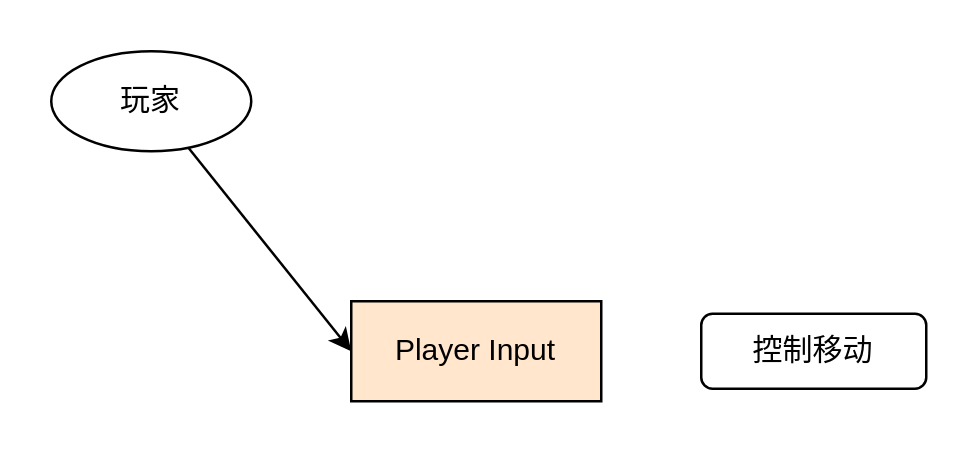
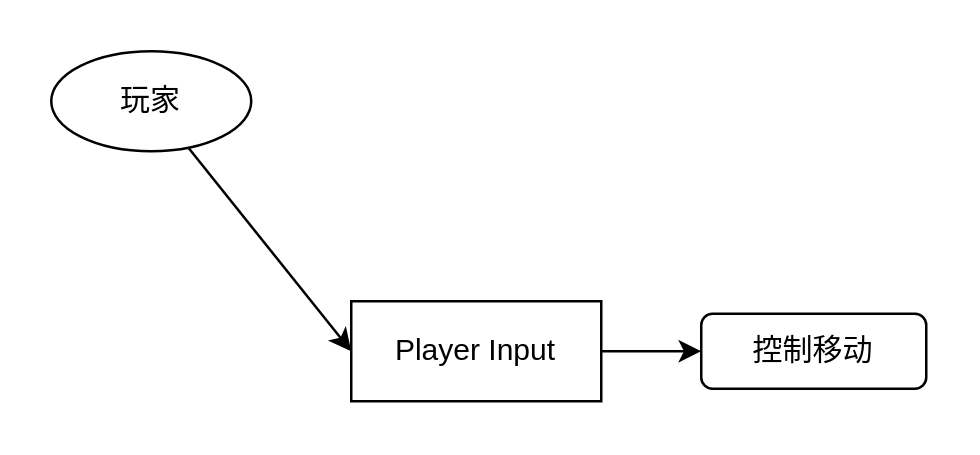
(476, 351) -> (476, 351)
none -> (643, 351)
